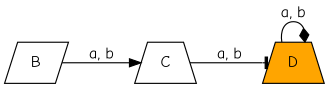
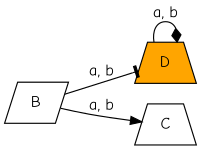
(226, 63) -> (99, 83)
